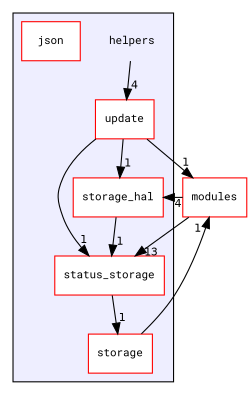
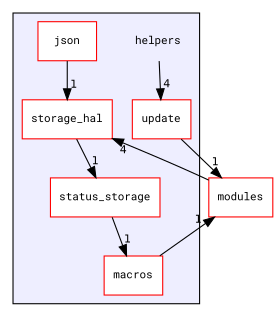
(122, 153) -> (67, 75)
(59, 190) -> none
(167, 233) -> none
(120, 354) -> (133, 276)
